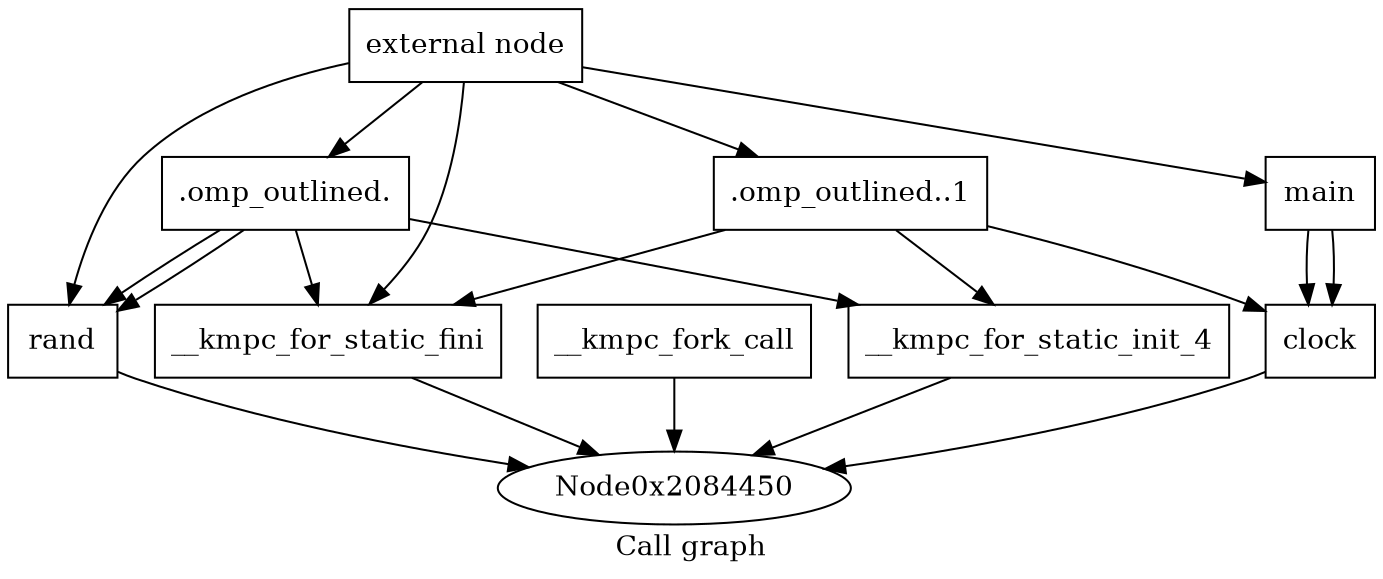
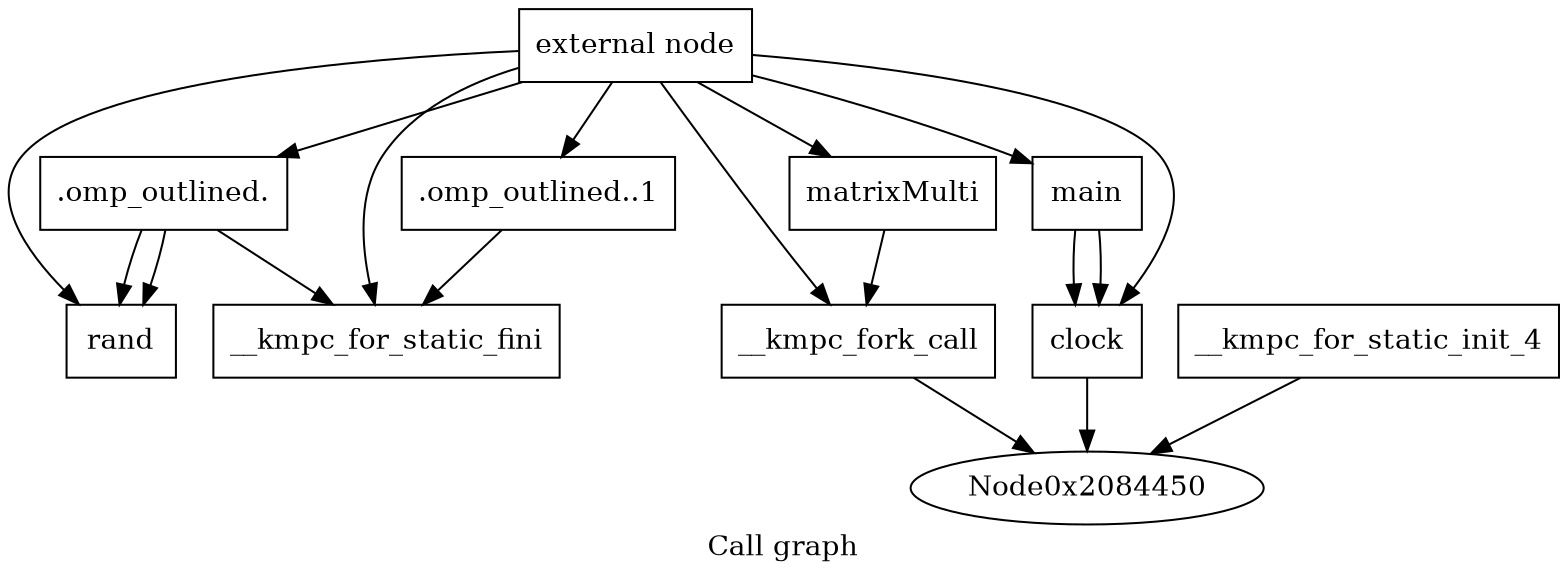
none -> (738, 186)
none -> (893, 193)
(591, 254) -> none
(937, 261) -> none
(1118, 261) -> (1035, 97)
(496, 412) -> none
(311, 427) -> none
